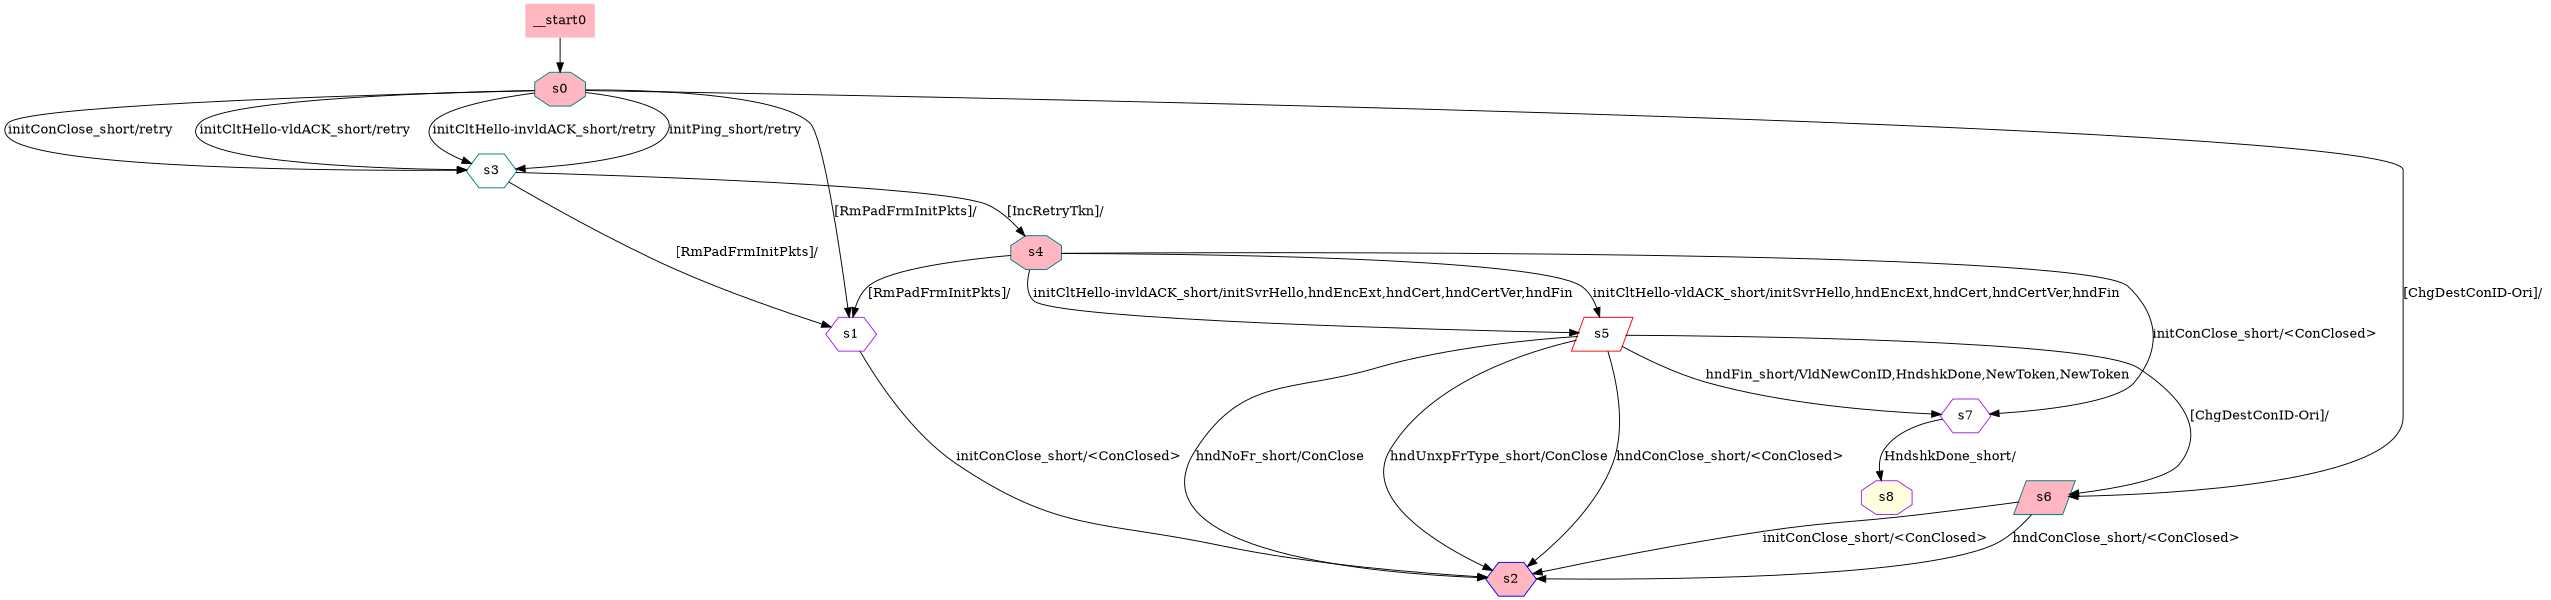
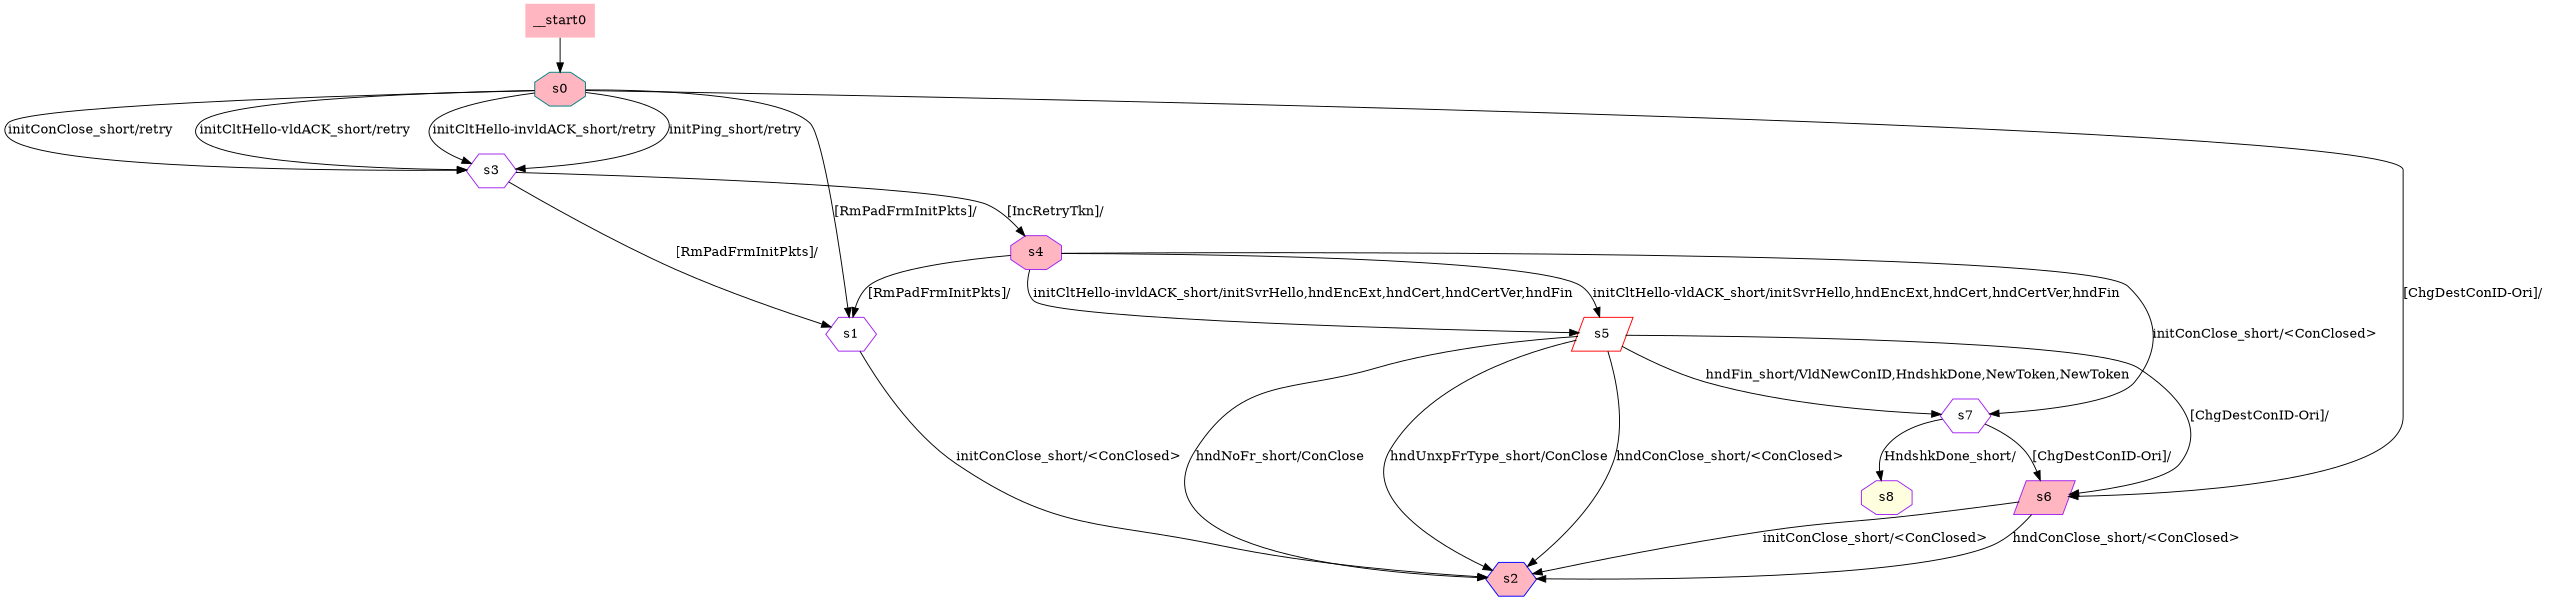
(492, 171) -> (492, 171)
(1036, 253) -> (1036, 253)
none -> (2016, 442)
(2044, 498) -> (2044, 498)
